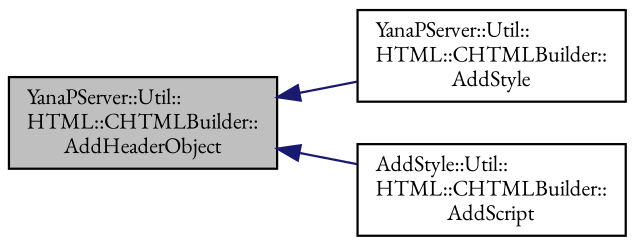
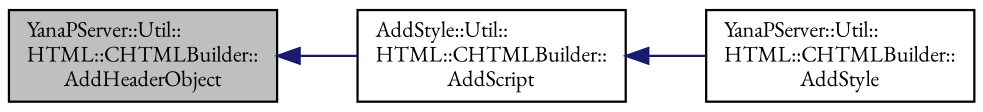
(328, 87) -> (677, 56)
